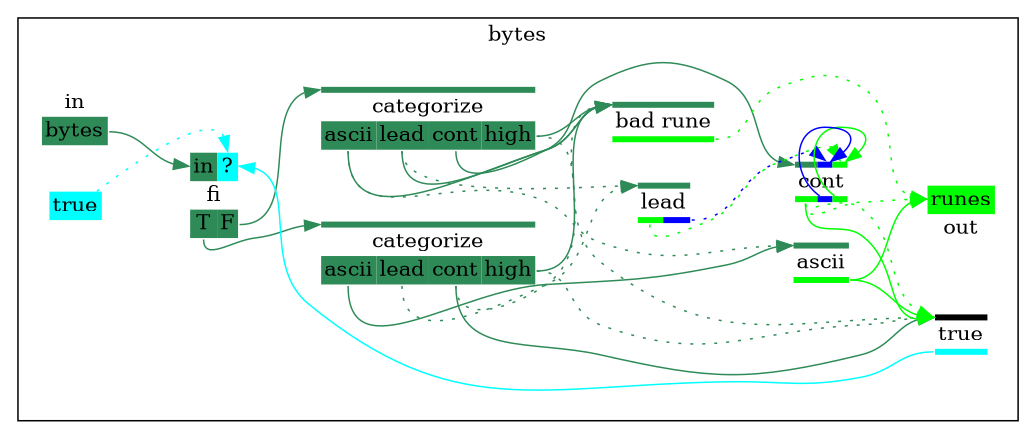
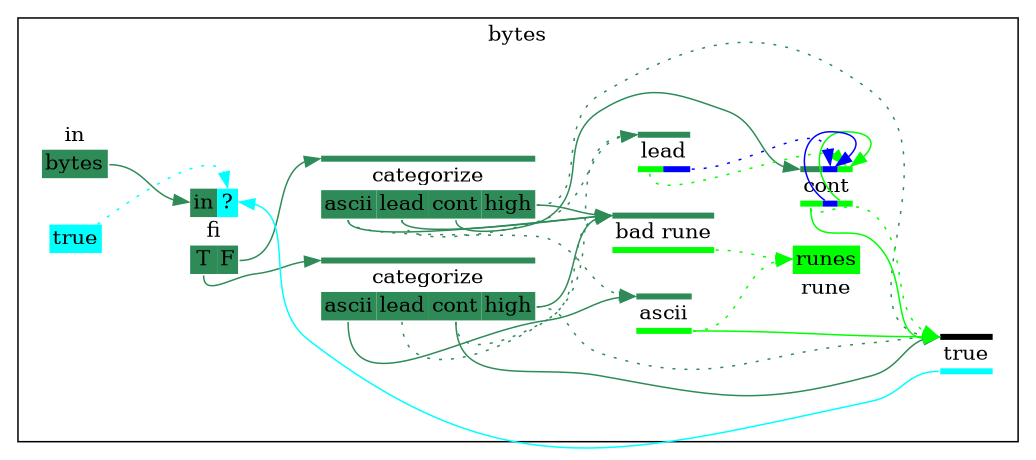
(868, 202) -> none
(961, 228) -> (826, 287)
(891, 232) -> (738, 301)
